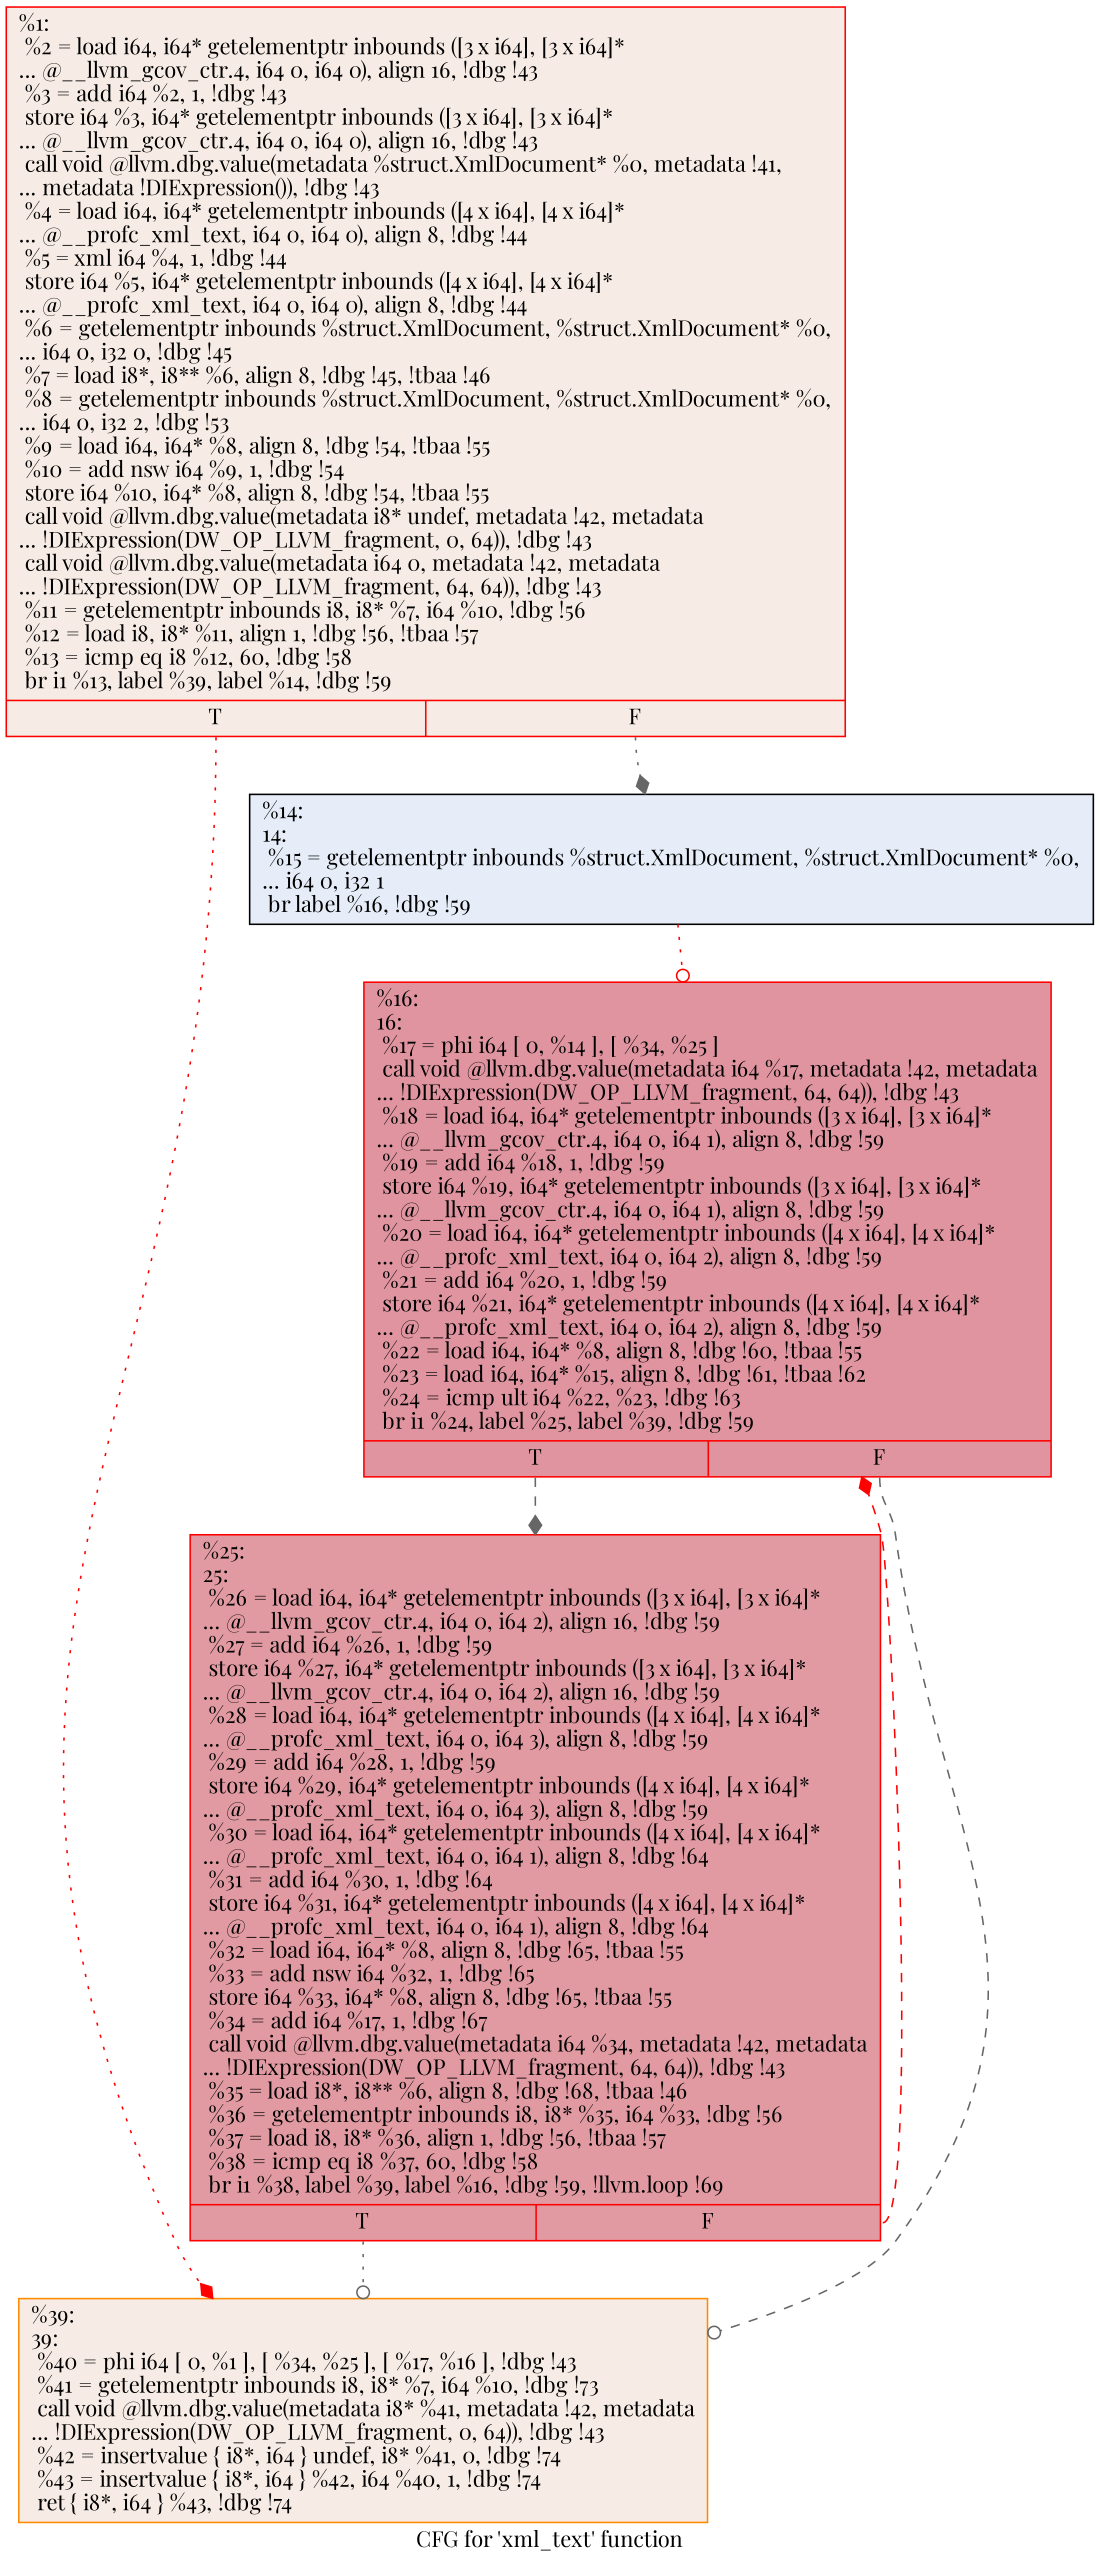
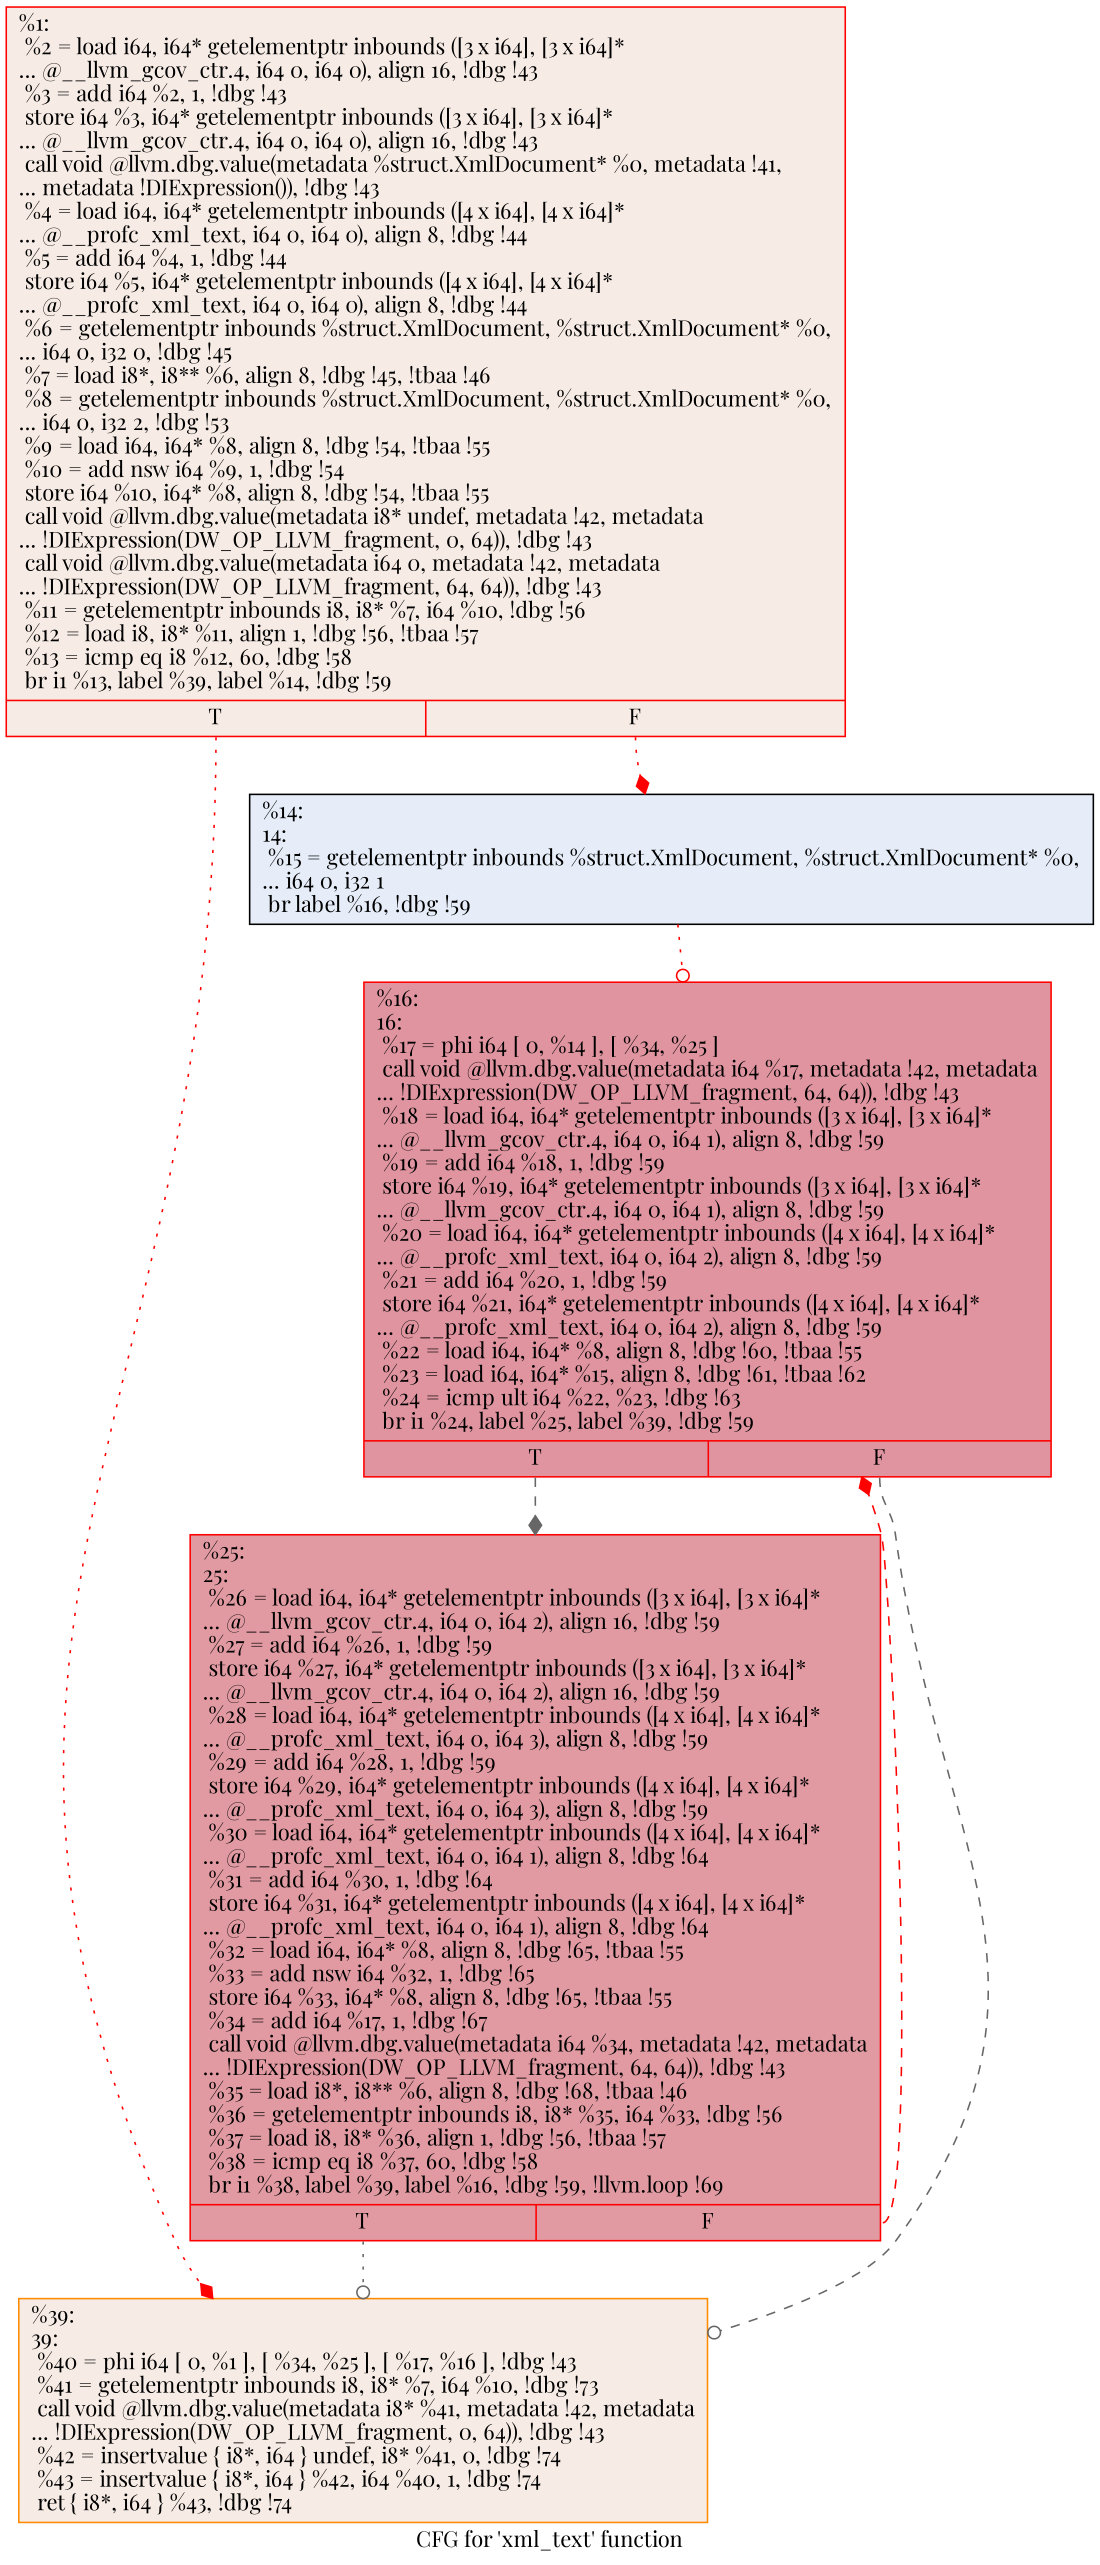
(153, 259) -> (153, 259)
(637, 757) -> (637, 757)
